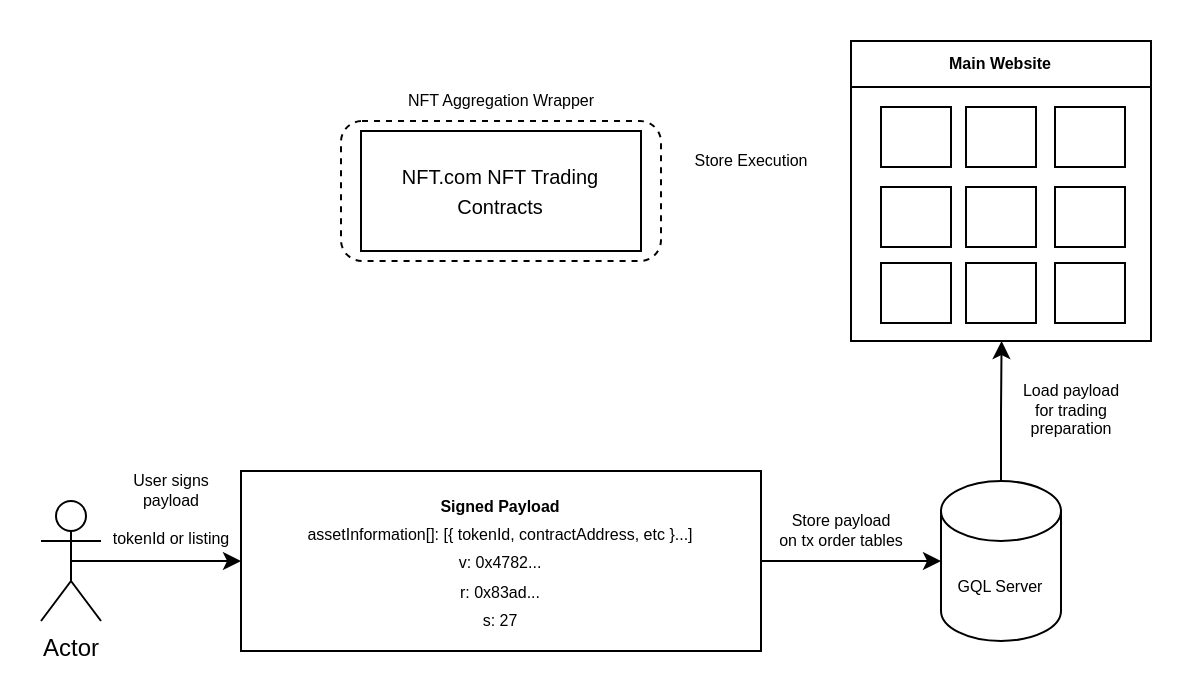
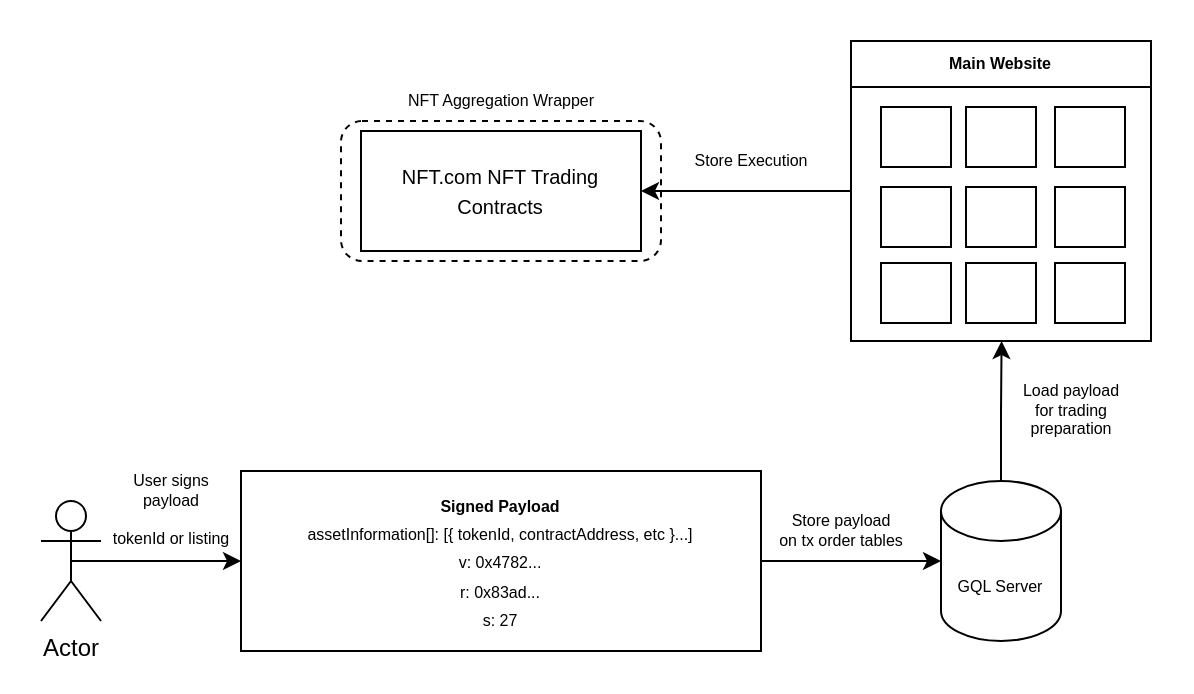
none -> (751, 191)
